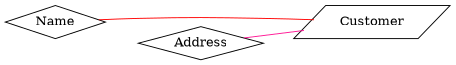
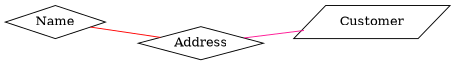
(206, 18) -> (125, 32)
